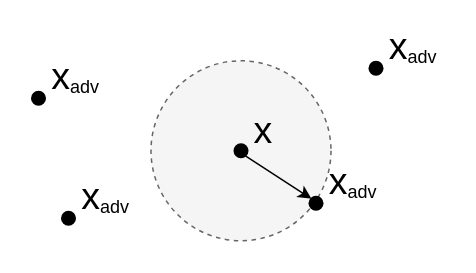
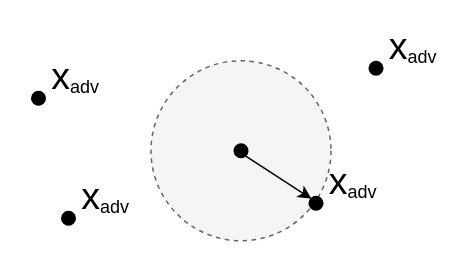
(263, 128) -> none
